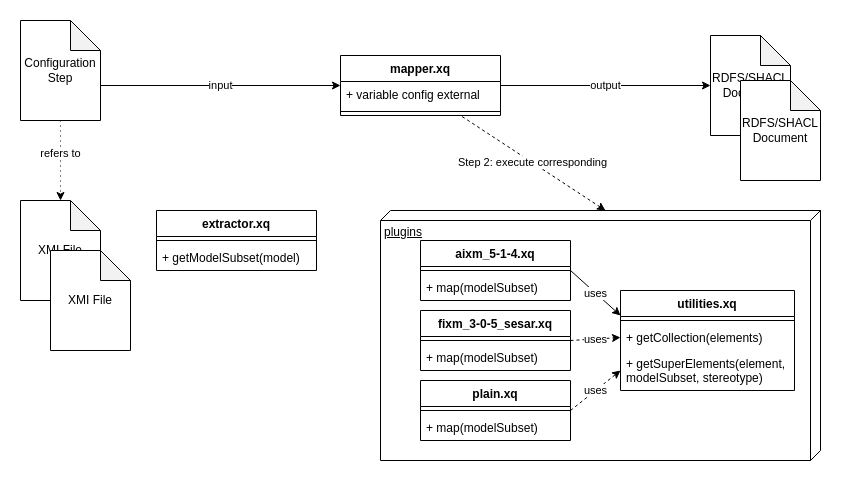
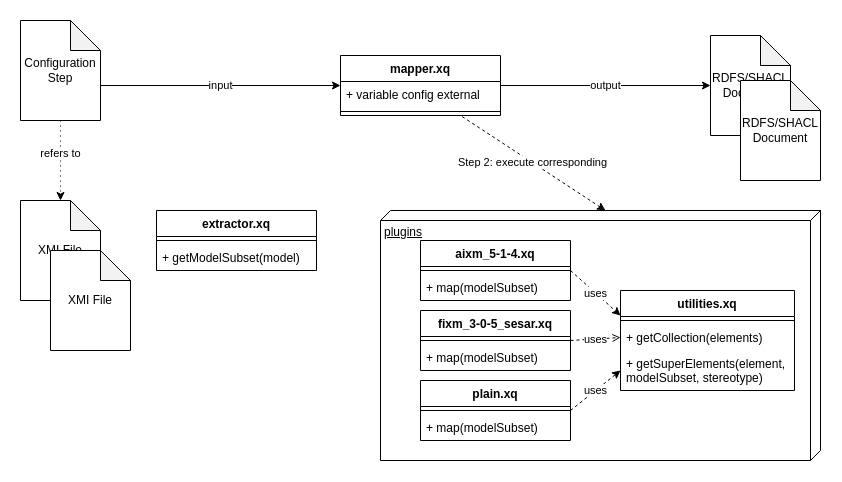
(580, 279) -> (580, 279)
(612, 338) -> (614, 338)
